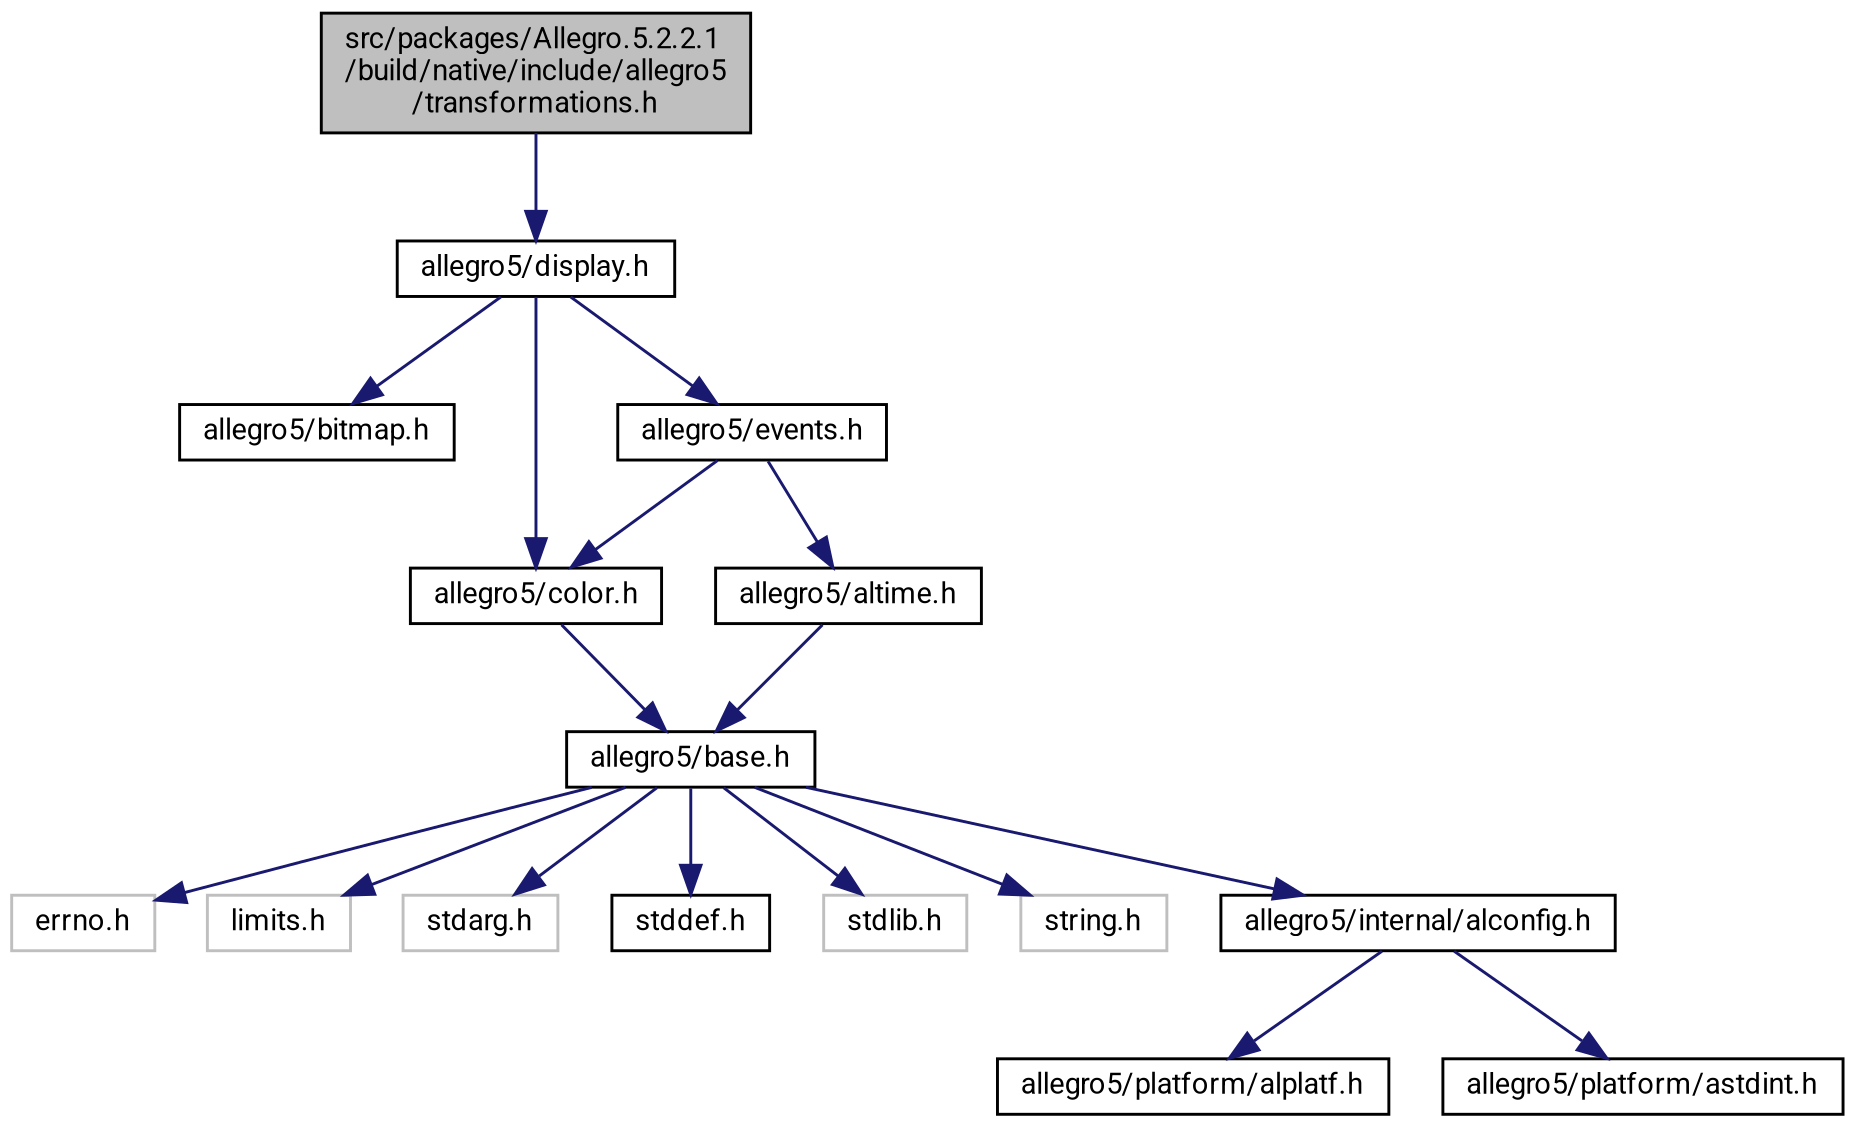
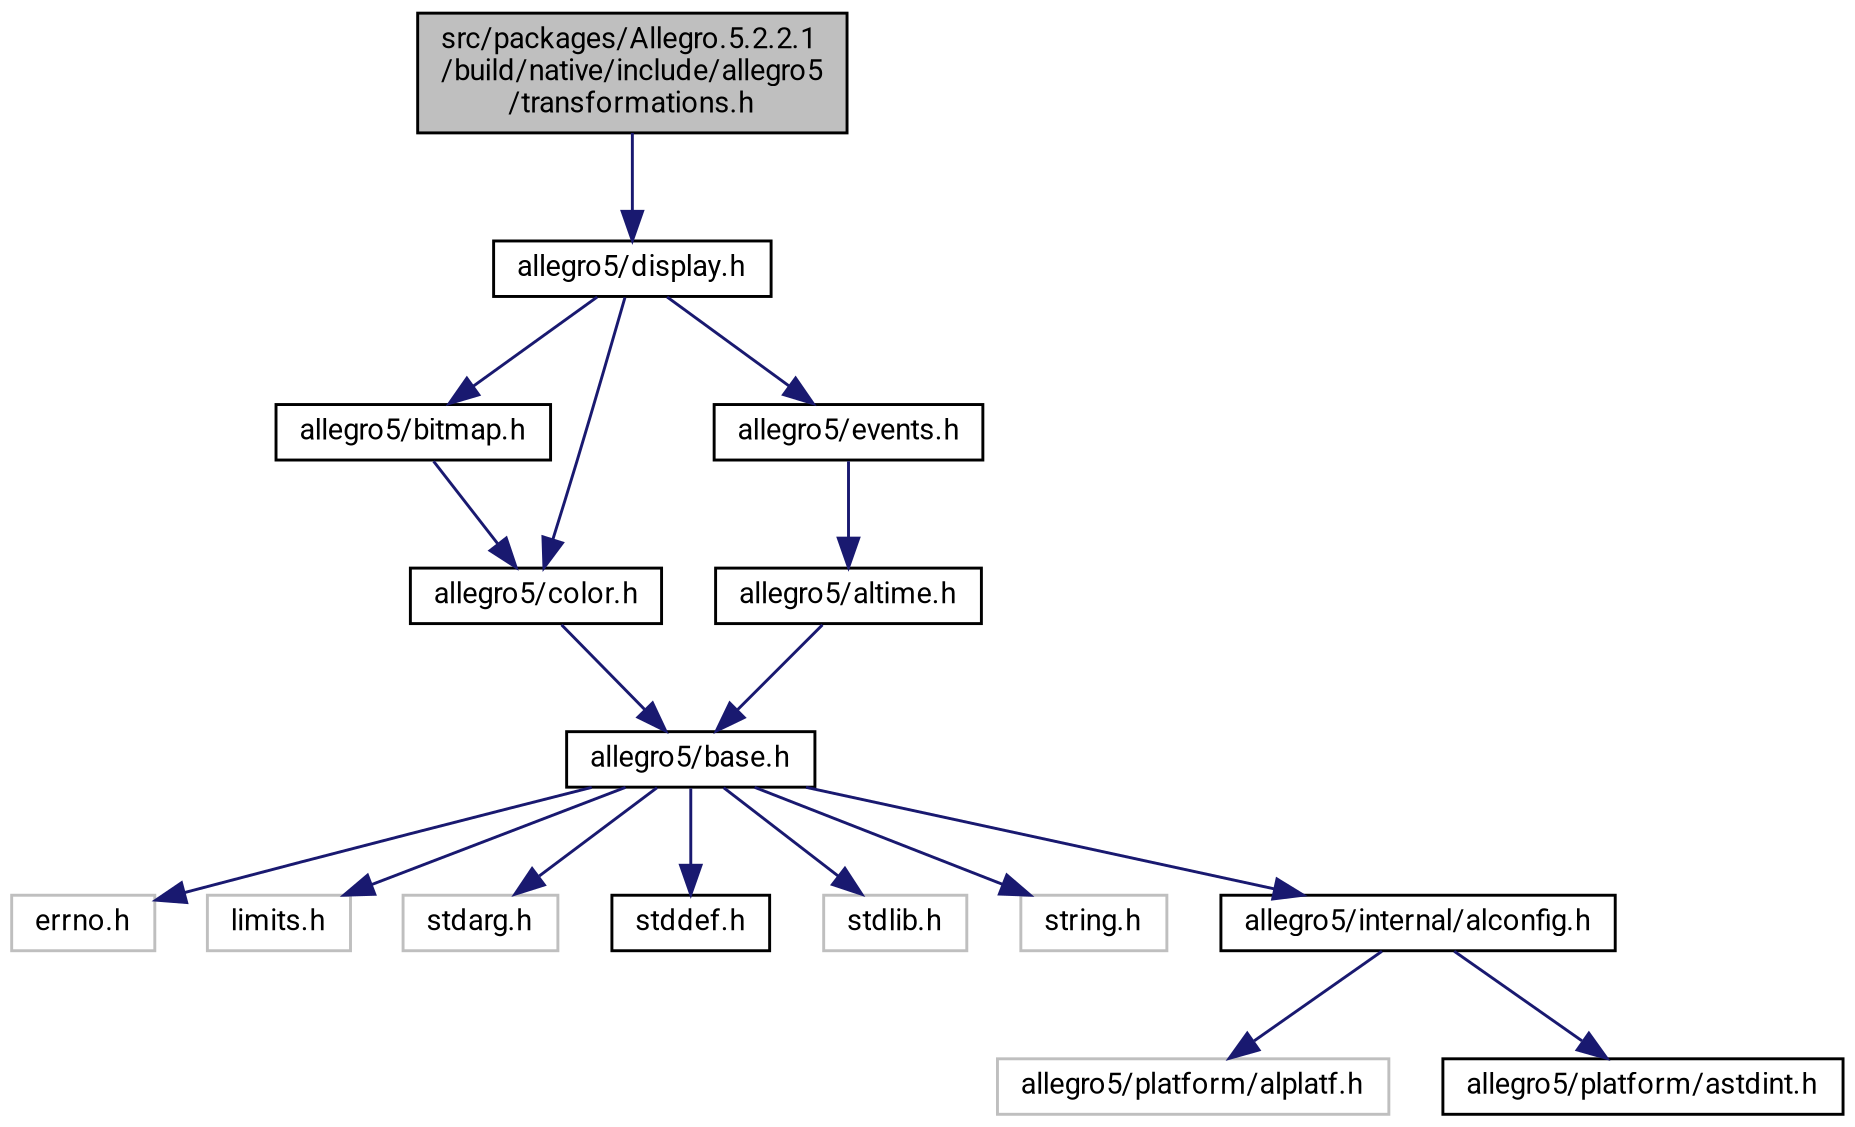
(656, 505) -> (466, 503)
(1193, 1087) -> (1193, 1087)
